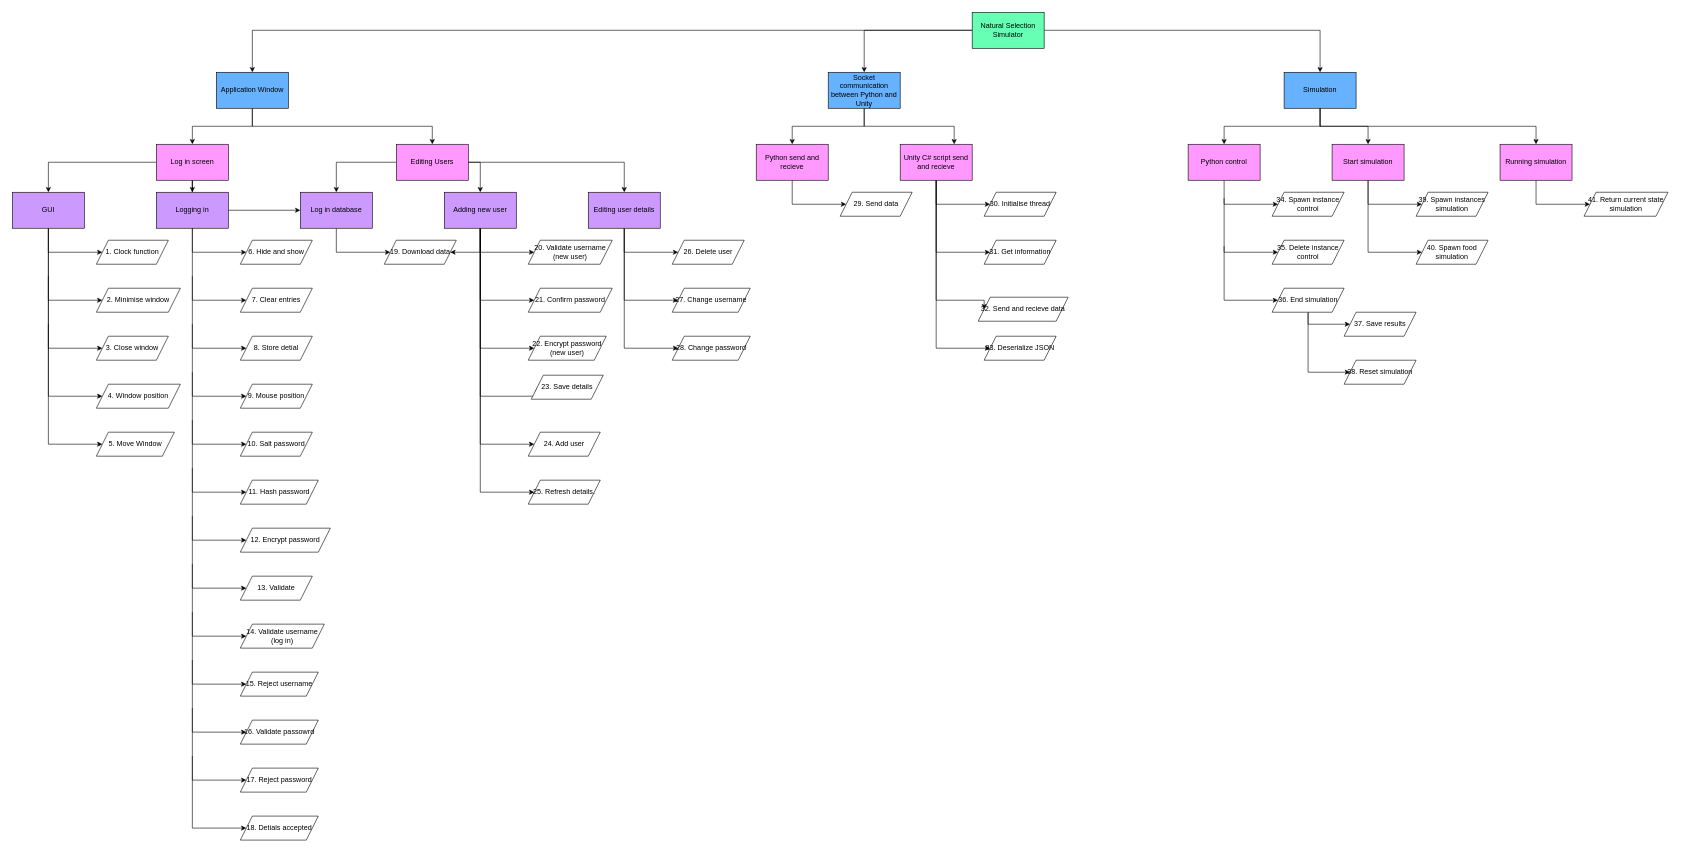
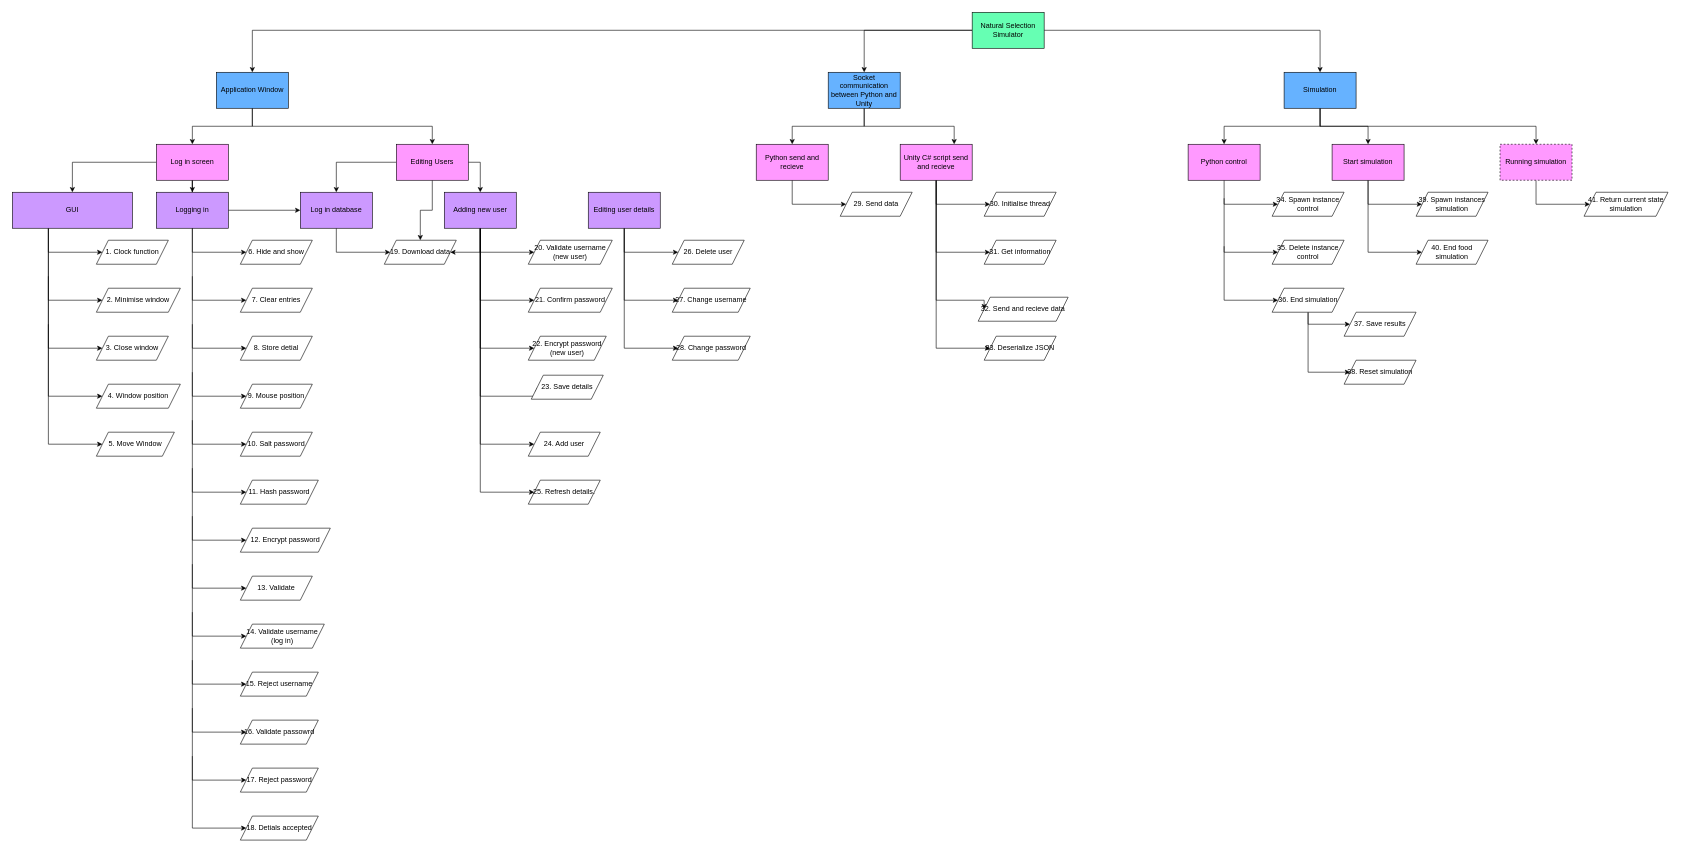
(623, 162) -> (420, 210)
(1536, 162) -> (1536, 162)
(48, 210) -> (72, 210)
(1452, 252) -> (1452, 252)
